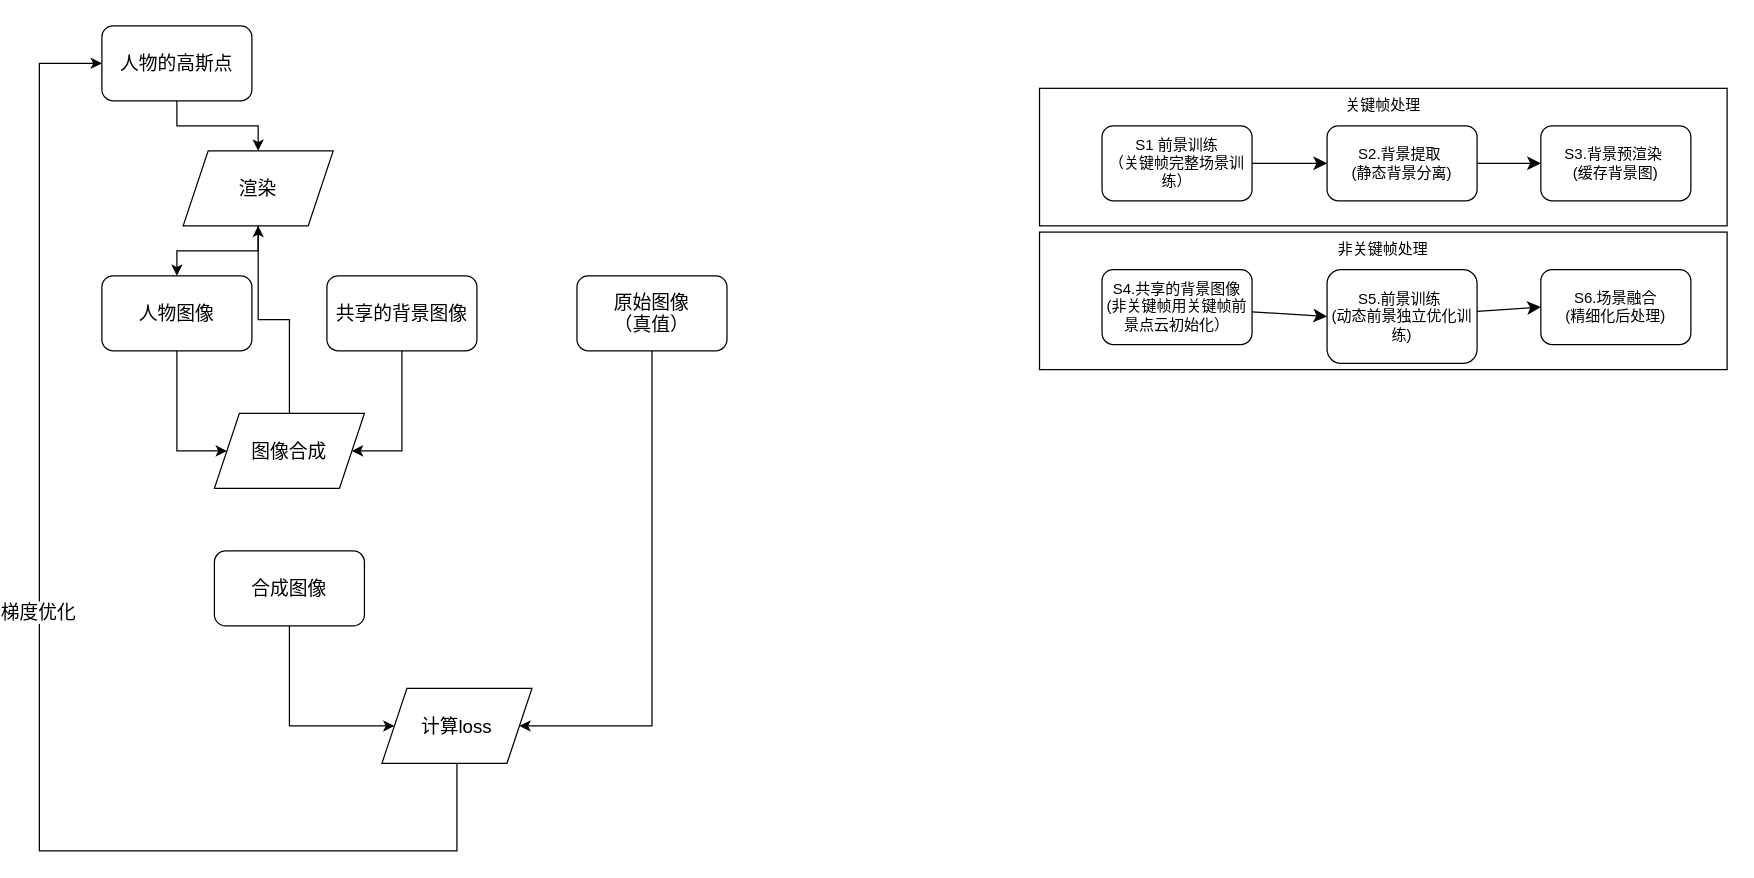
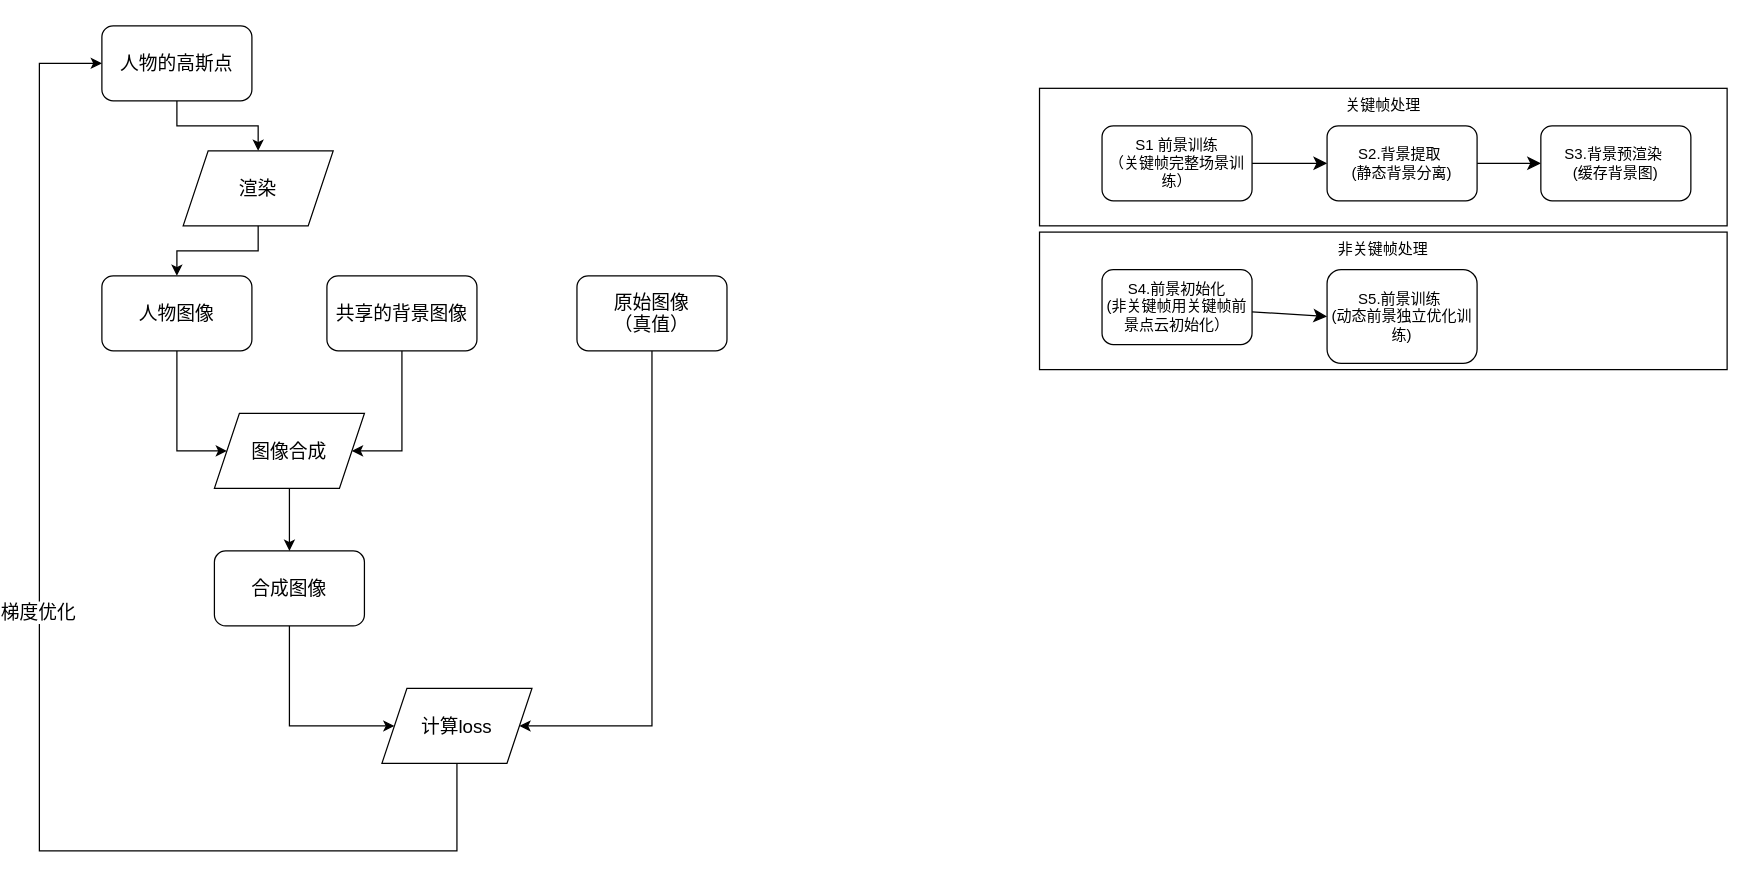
(1177, 307) -> (1177, 307)
(1616, 307) -> none
(1505, 309) -> none
(287, 319) -> (289, 515)
